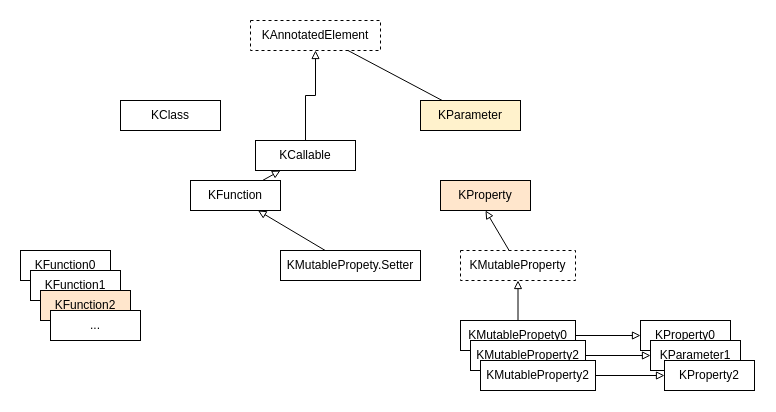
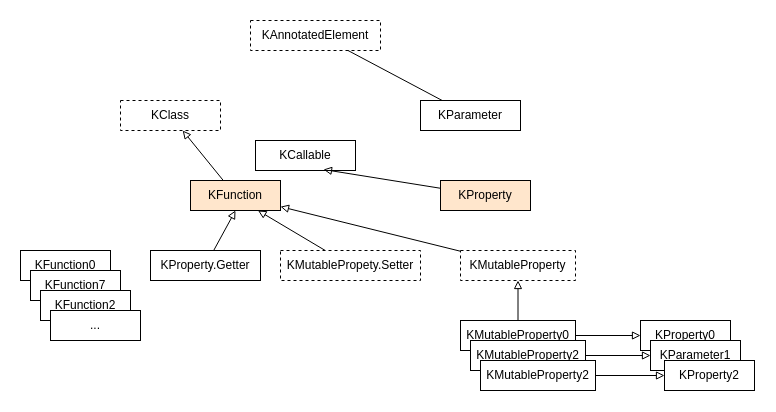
(306, 96) -> none
(171, 116) -> (171, 116)
(471, 116) -> (471, 116)
(268, 177) -> (206, 159)
none -> (386, 180)
(236, 196) -> (236, 196)
(499, 234) -> (375, 230)
none -> (222, 235)
none -> (206, 266)
(351, 266) -> (351, 266)
(76, 286) -> (76, 286)
(86, 306) -> (86, 306)
(518, 336) -> (518, 336)
